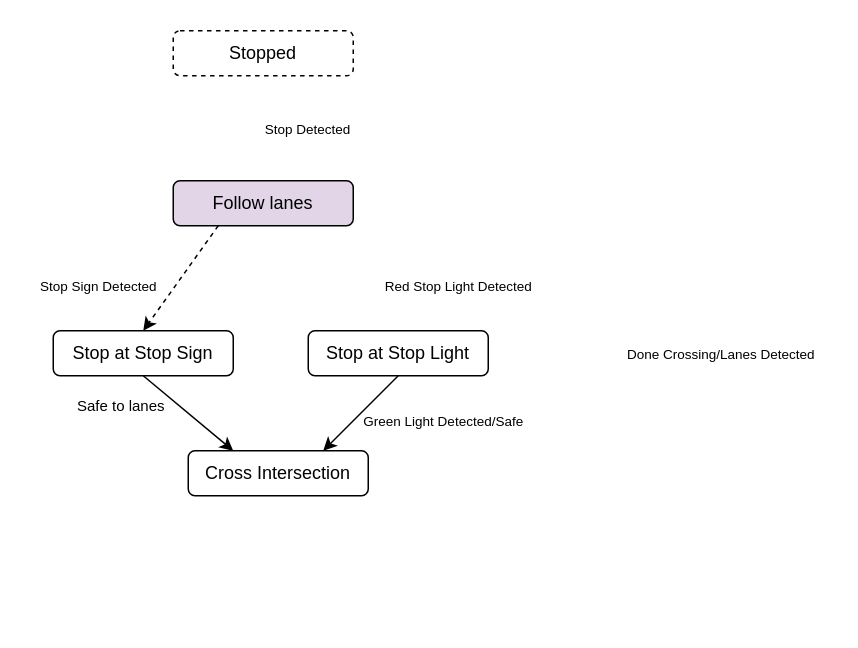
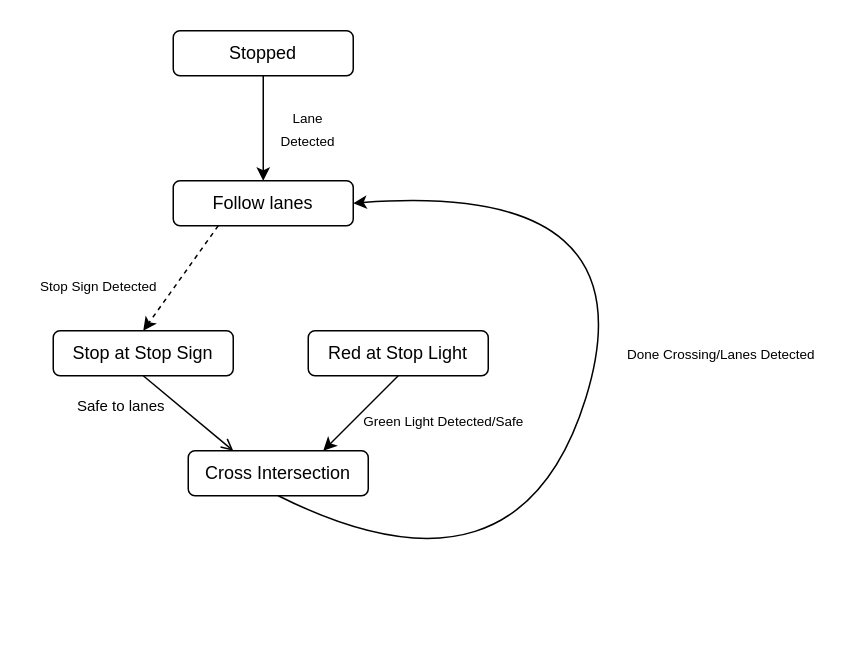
(263, 53) -> (263, 53)
none -> (263, 123)
(308, 128) -> (308, 128)
(263, 203) -> (263, 203)
(458, 286) -> none
(398, 353) -> (398, 353)
none -> (584, 402)
(224, 443) -> (226, 445)
